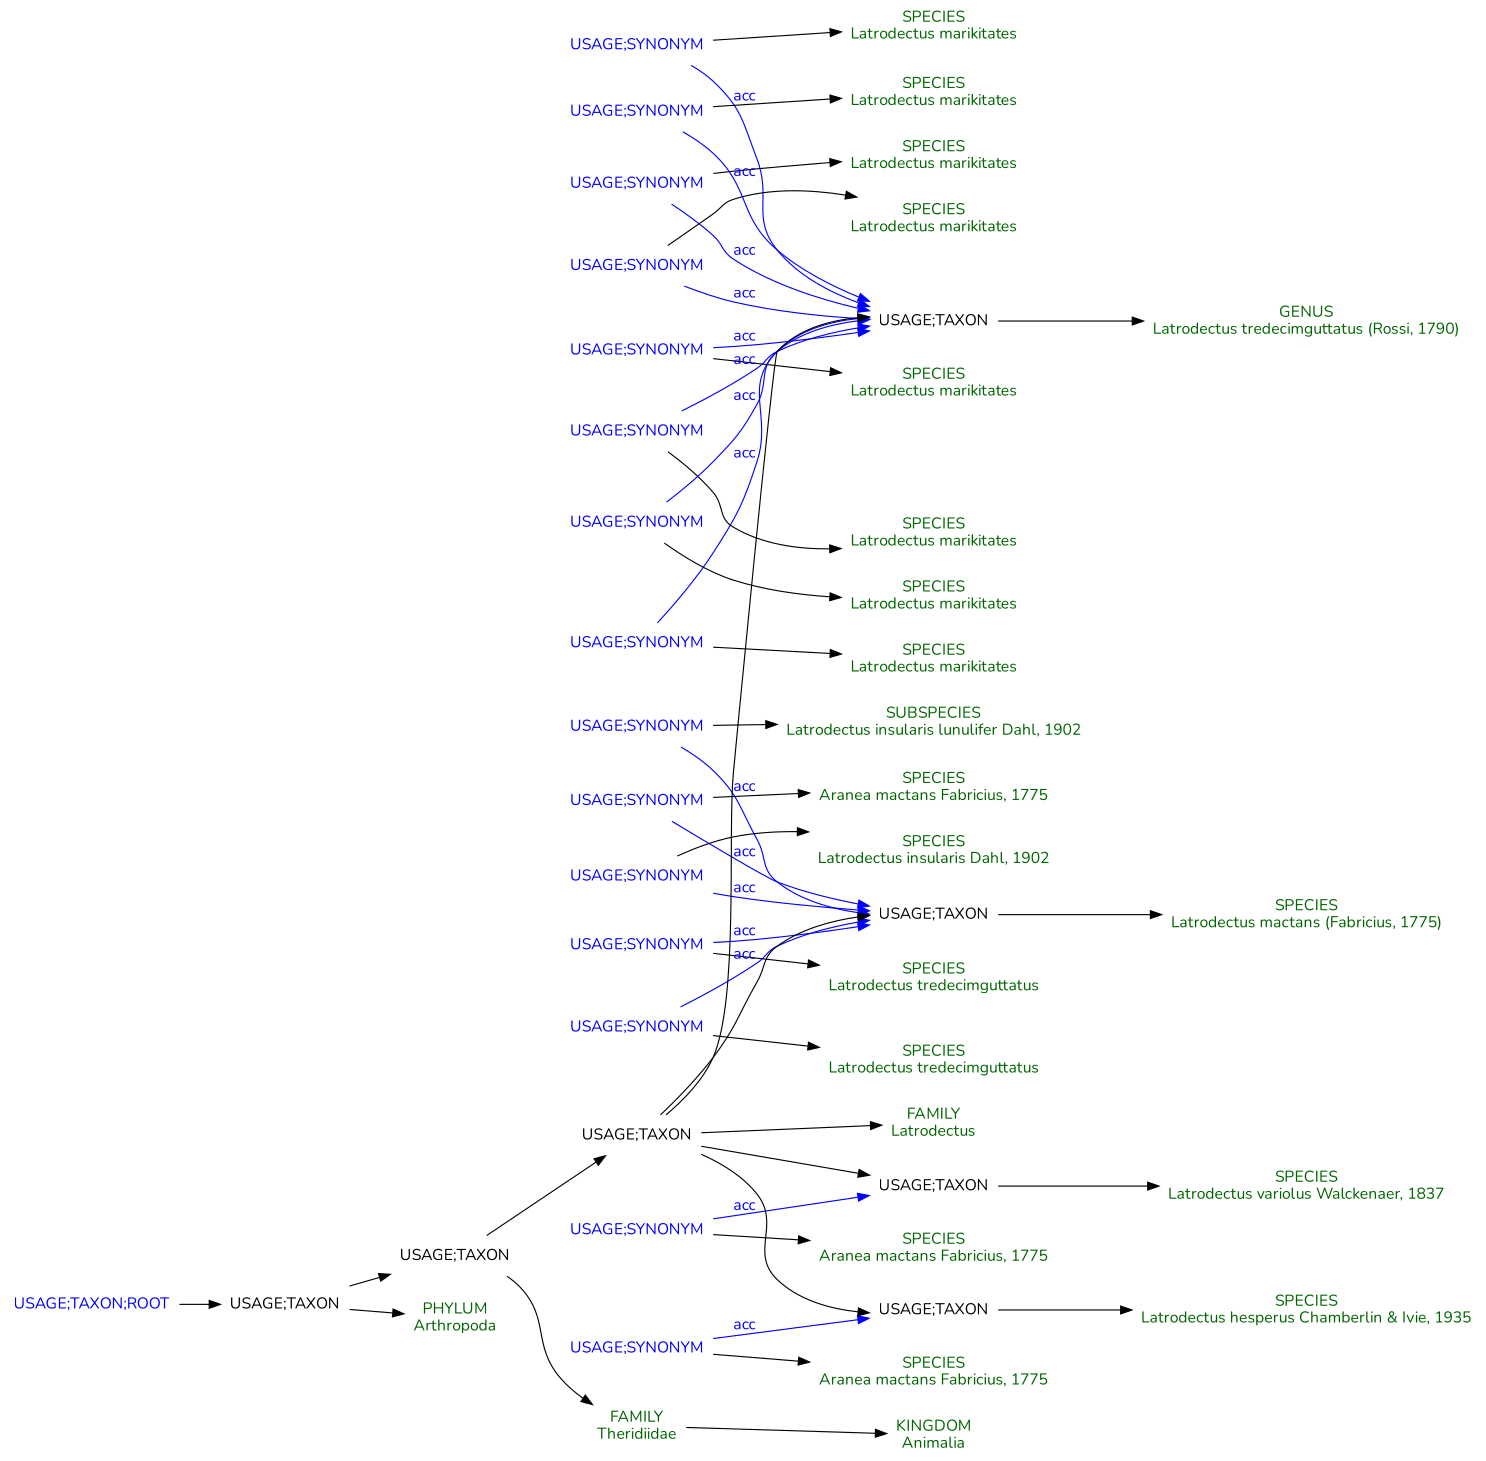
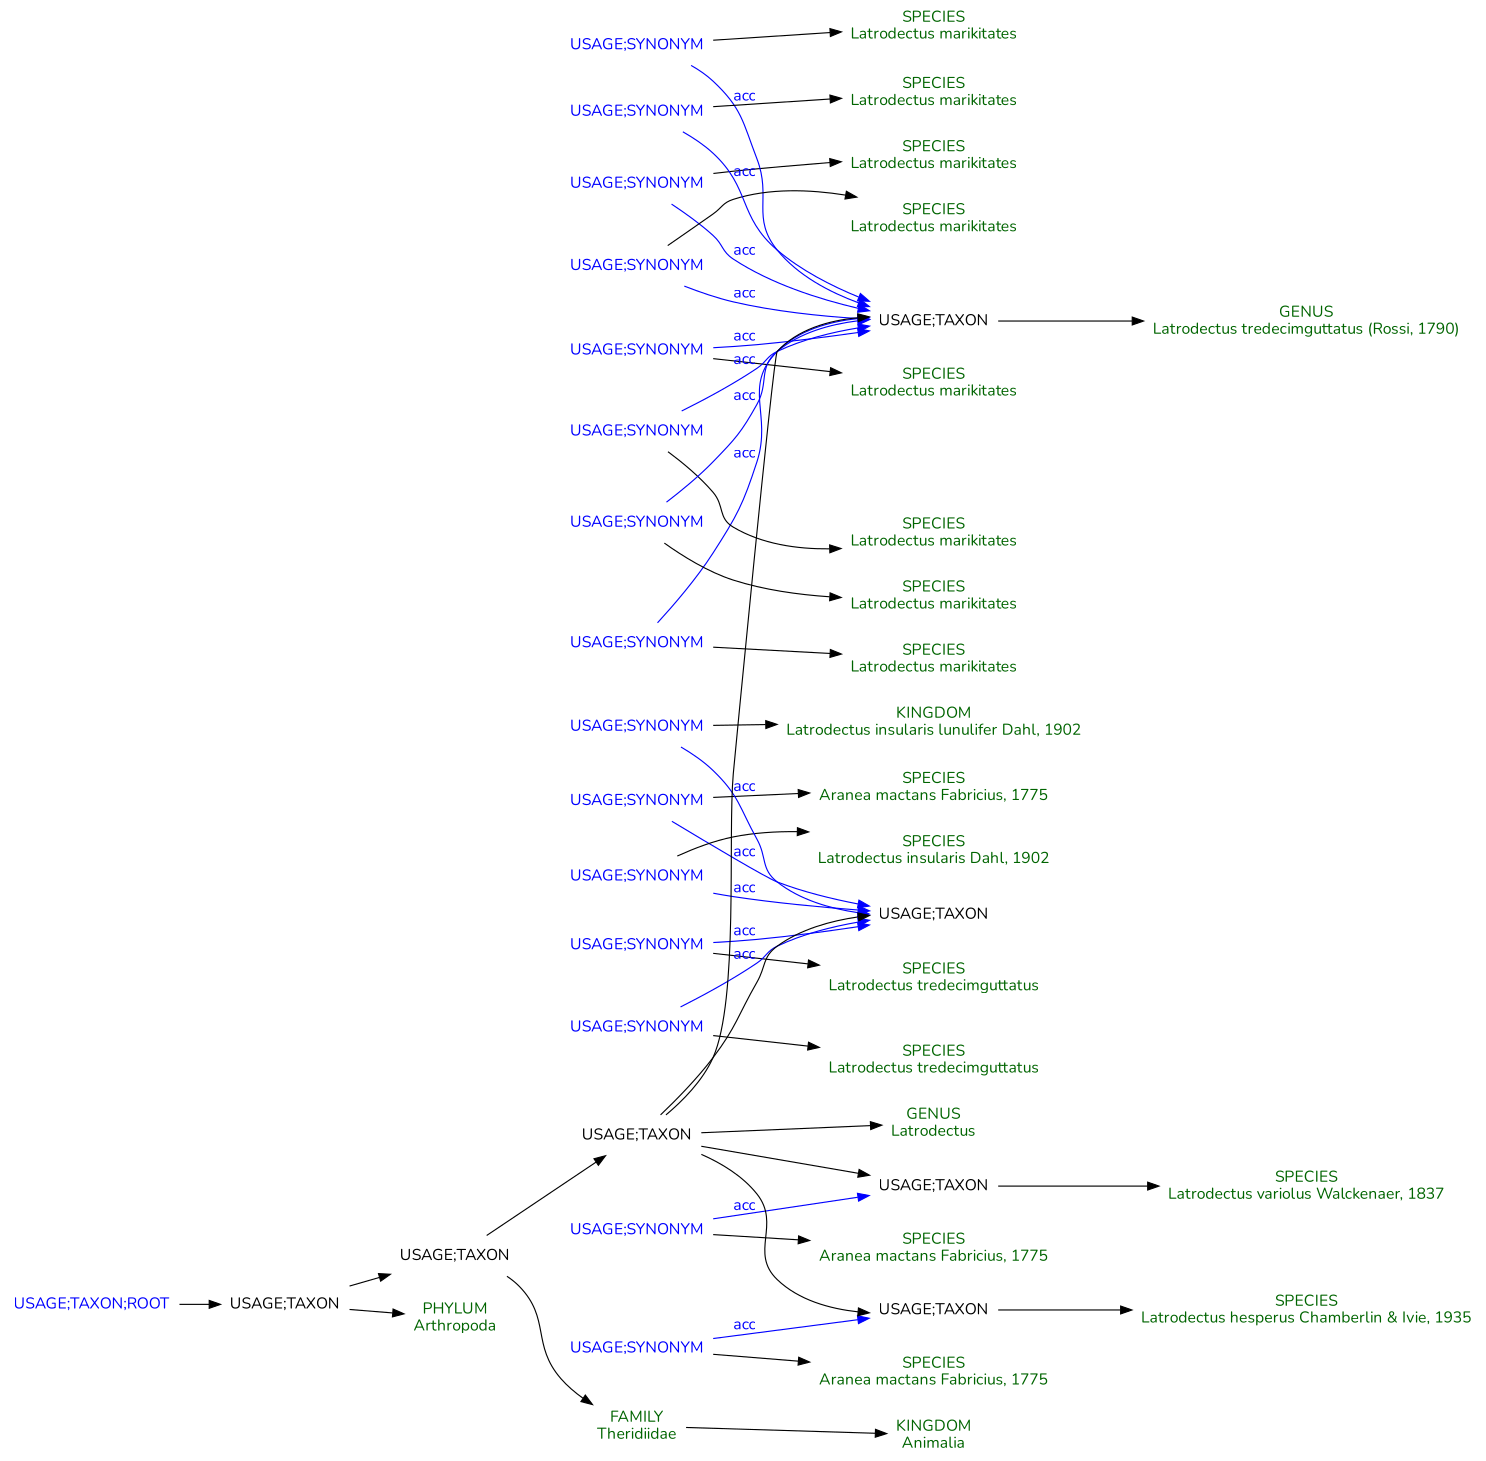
(934, 722) -> (934, 722)
(1307, 915) -> none
(934, 1123) -> (934, 1123)
